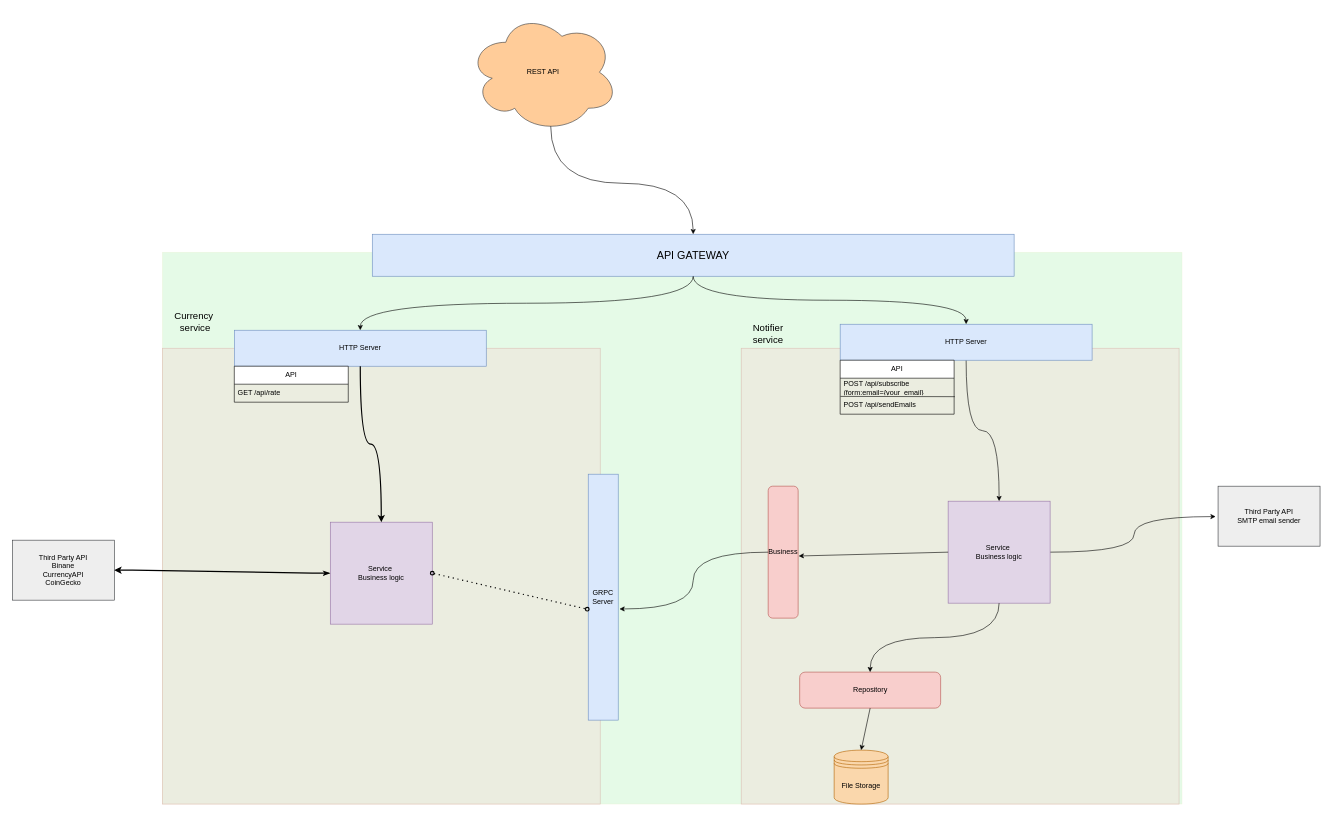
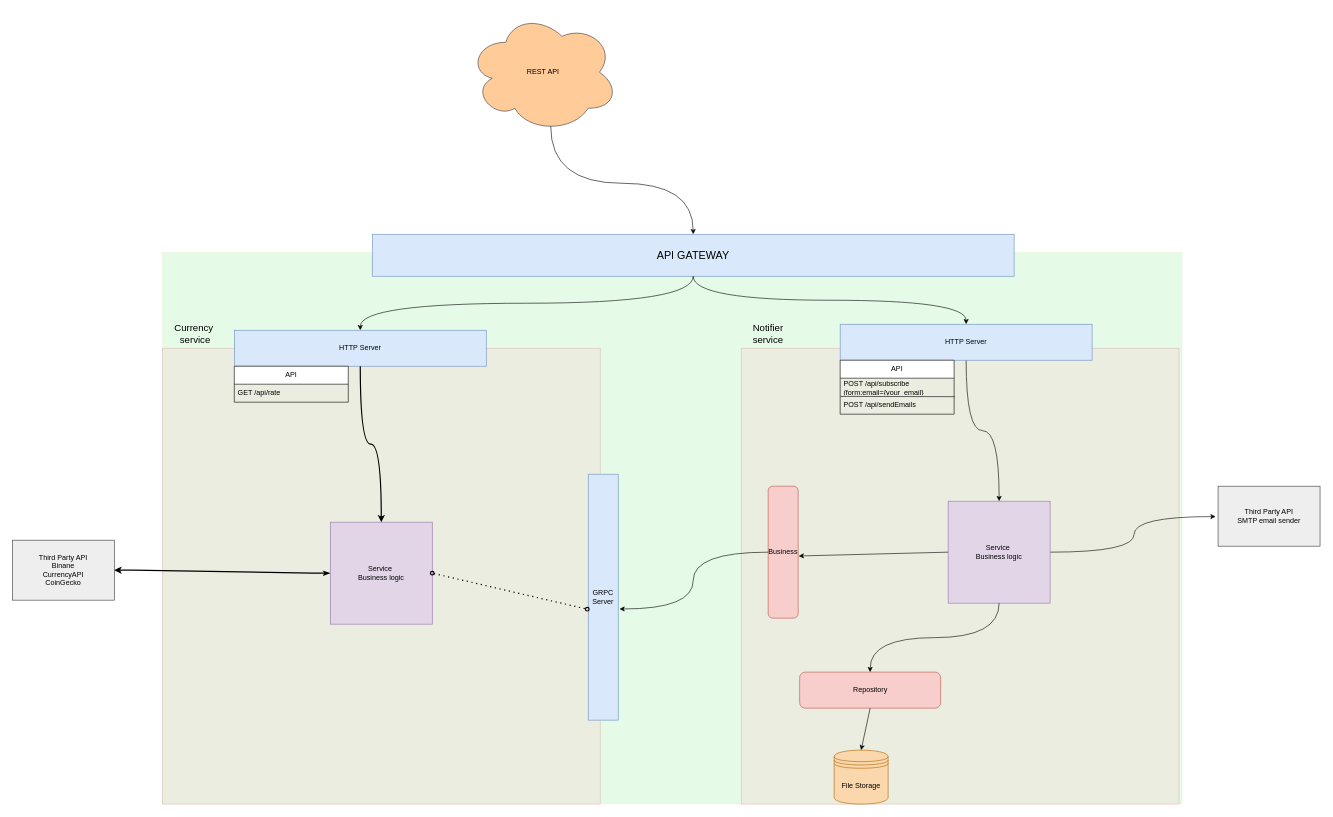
(195, 321) -> (195, 333)
